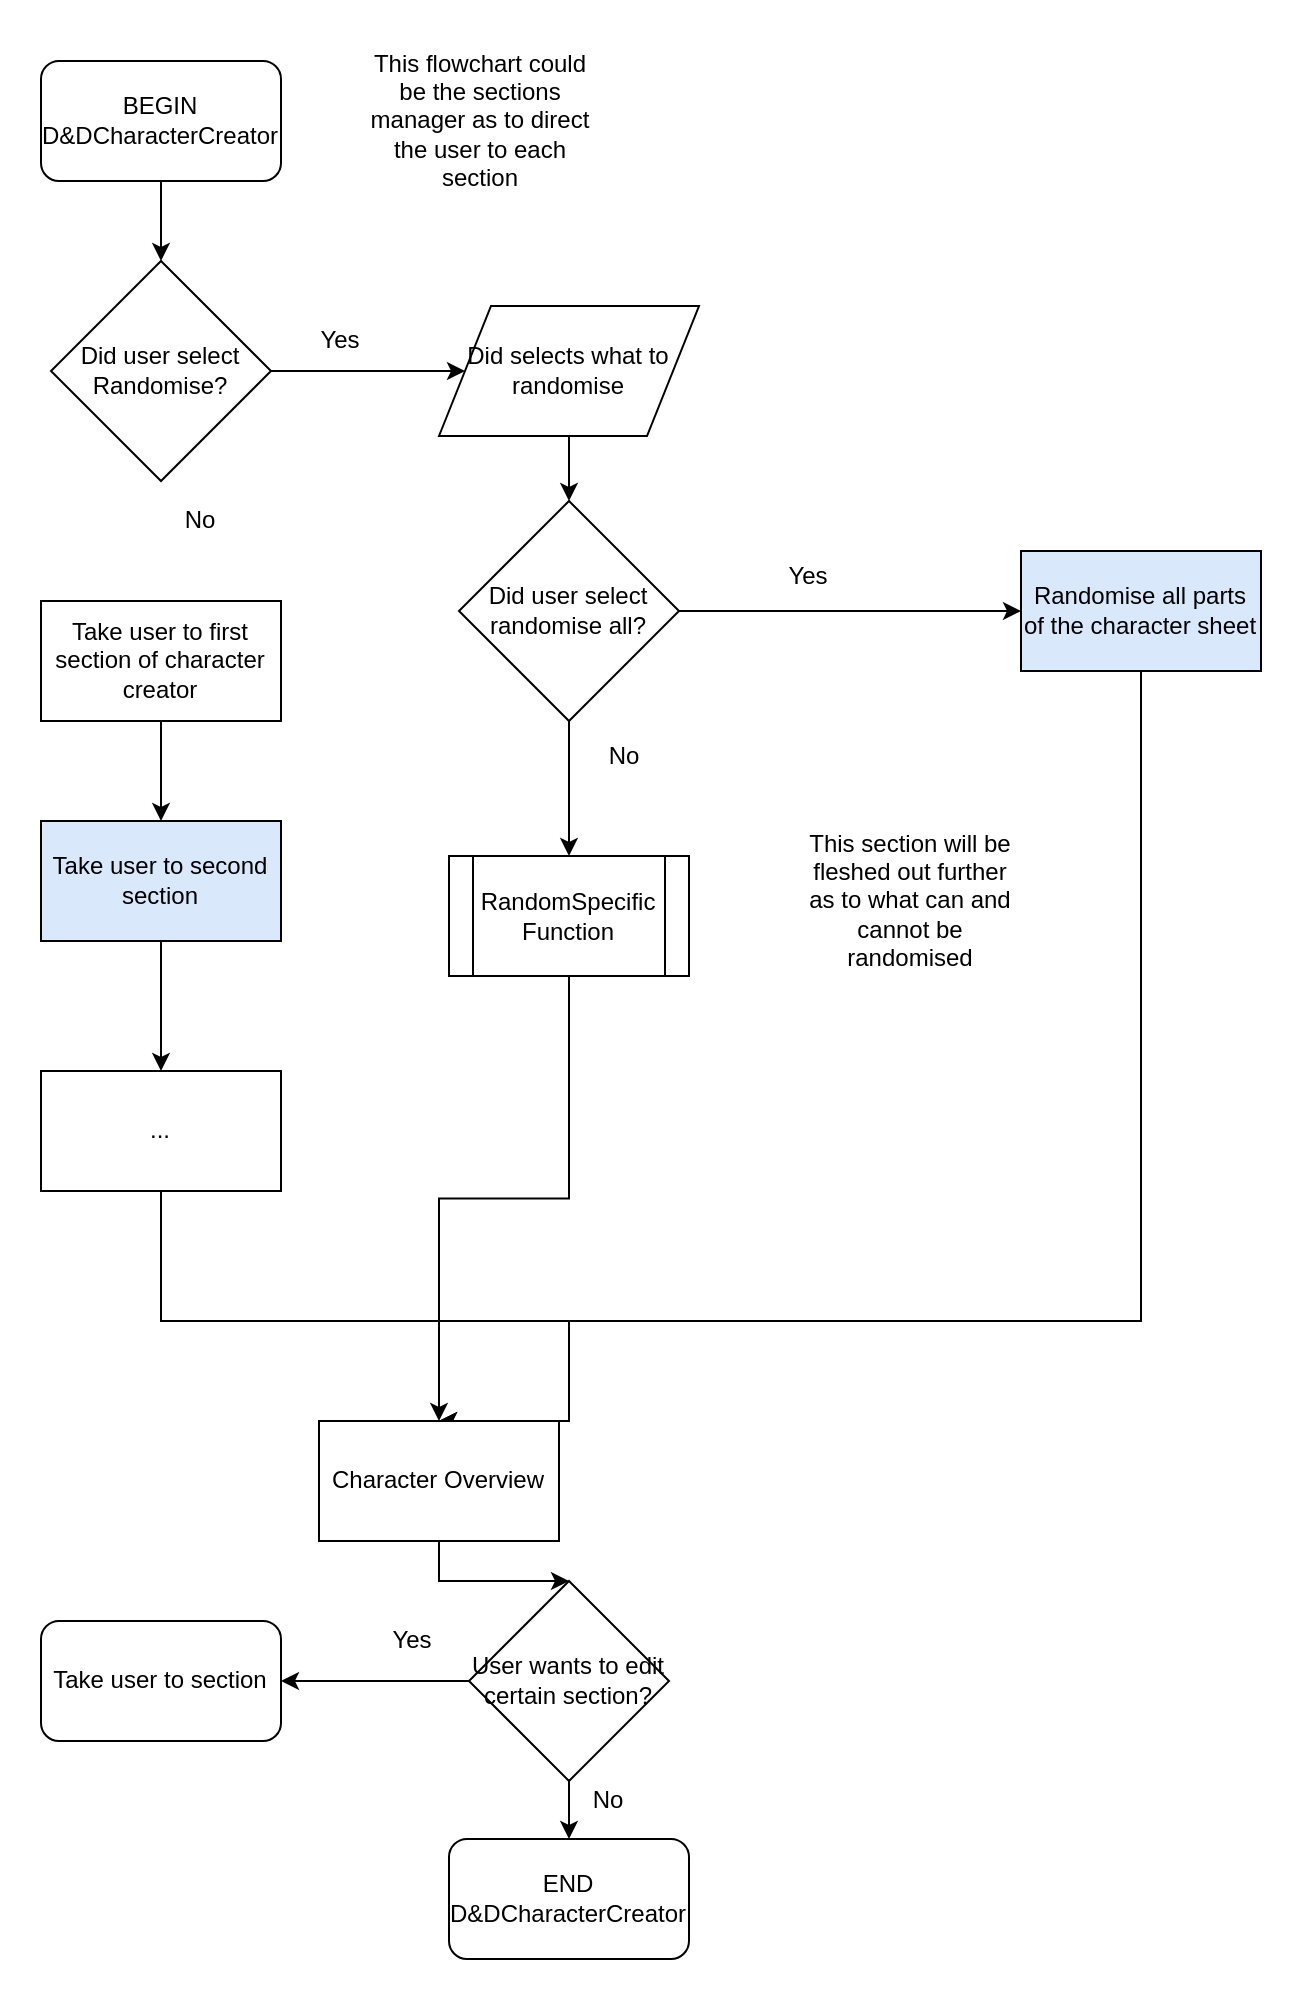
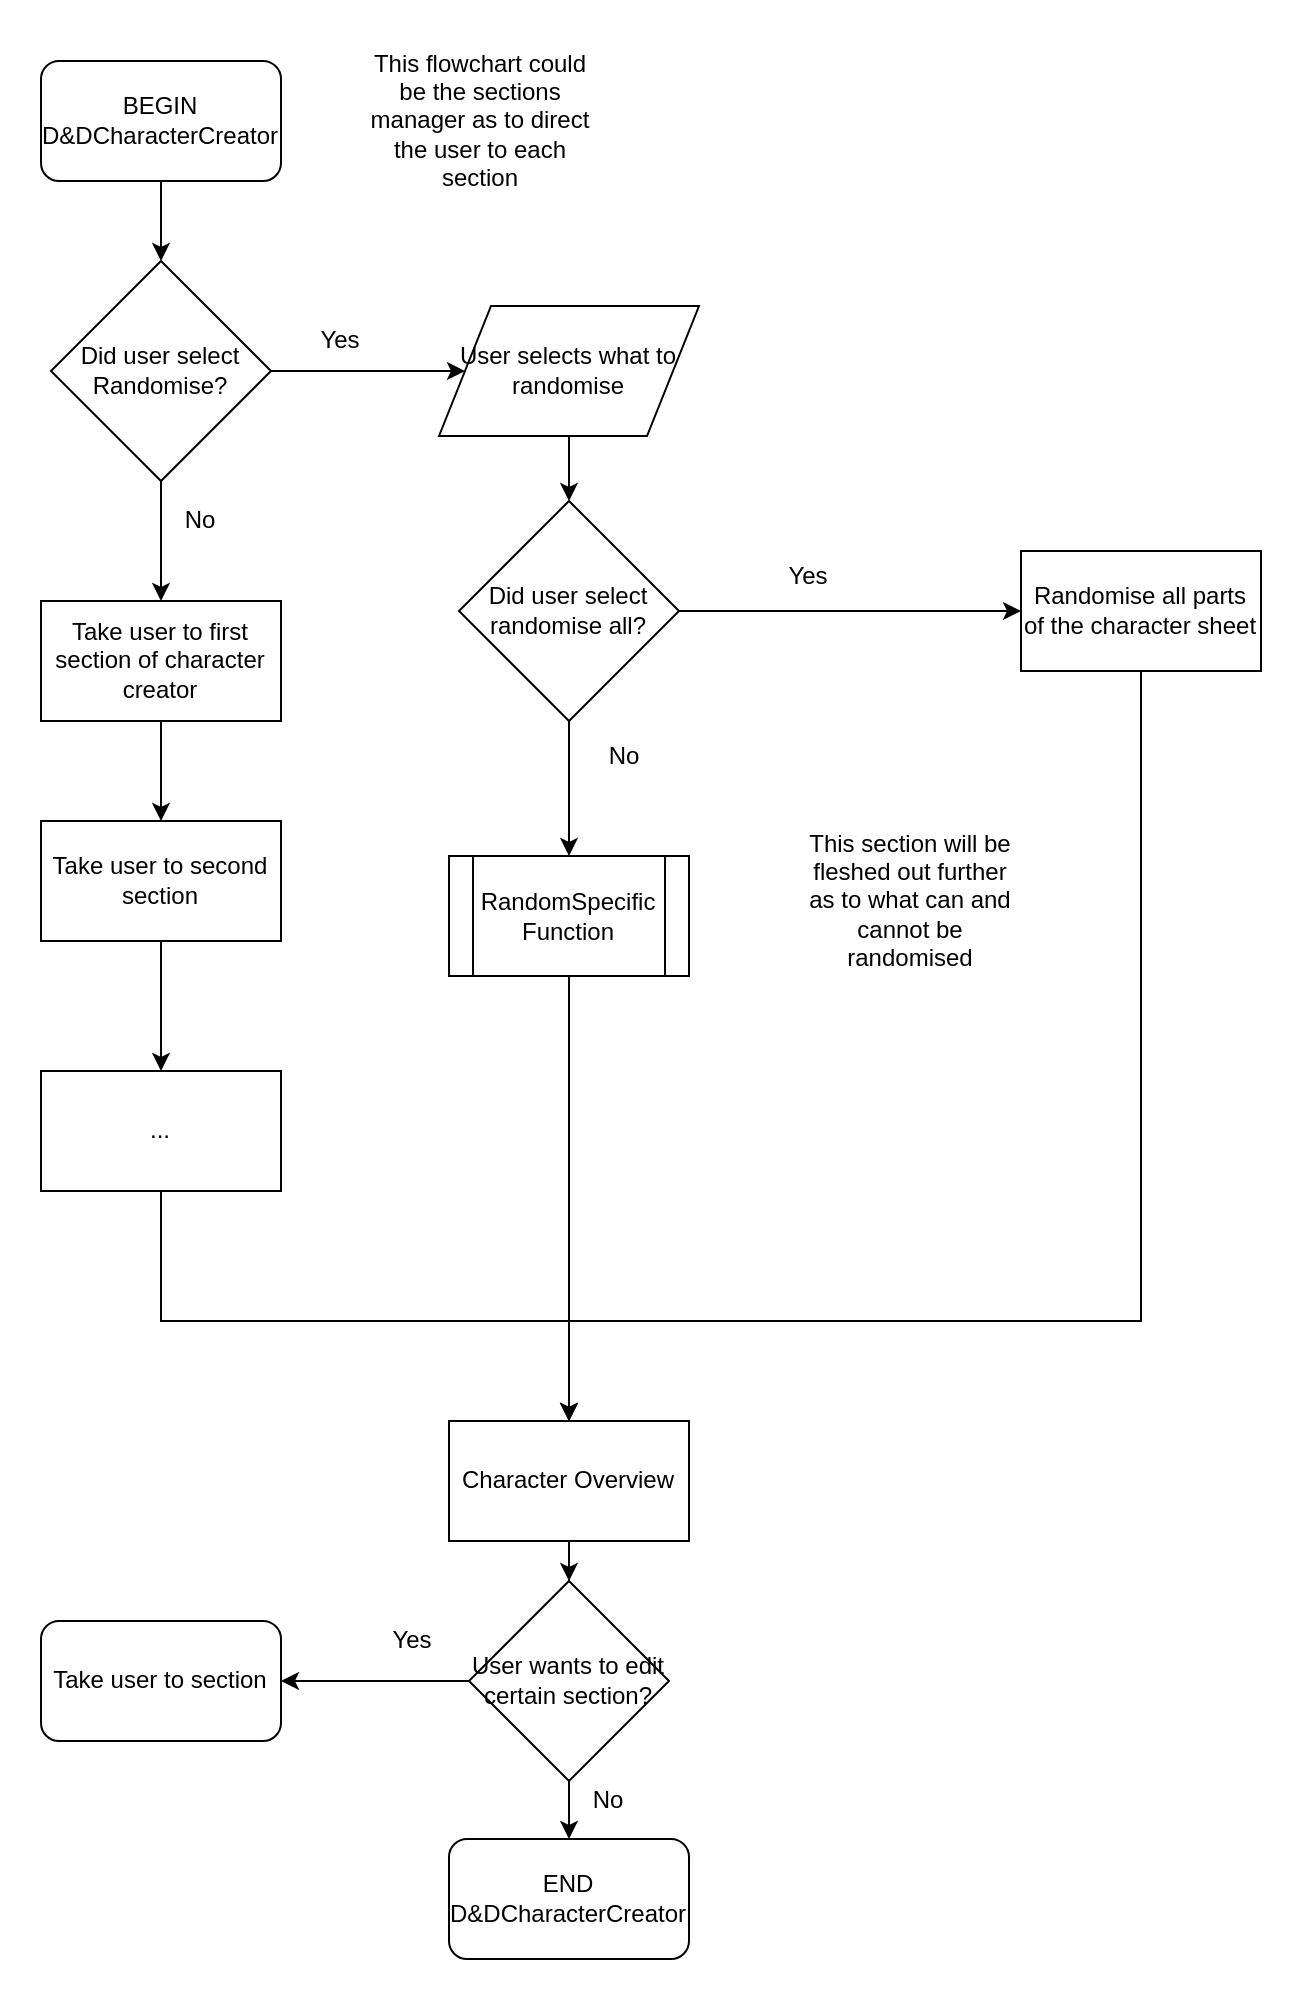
(569, 371) -> (569, 371)
none -> (161, 534)
(1141, 611) -> (1141, 611)
(161, 881) -> (161, 881)
(439, 1481) -> (569, 1481)
